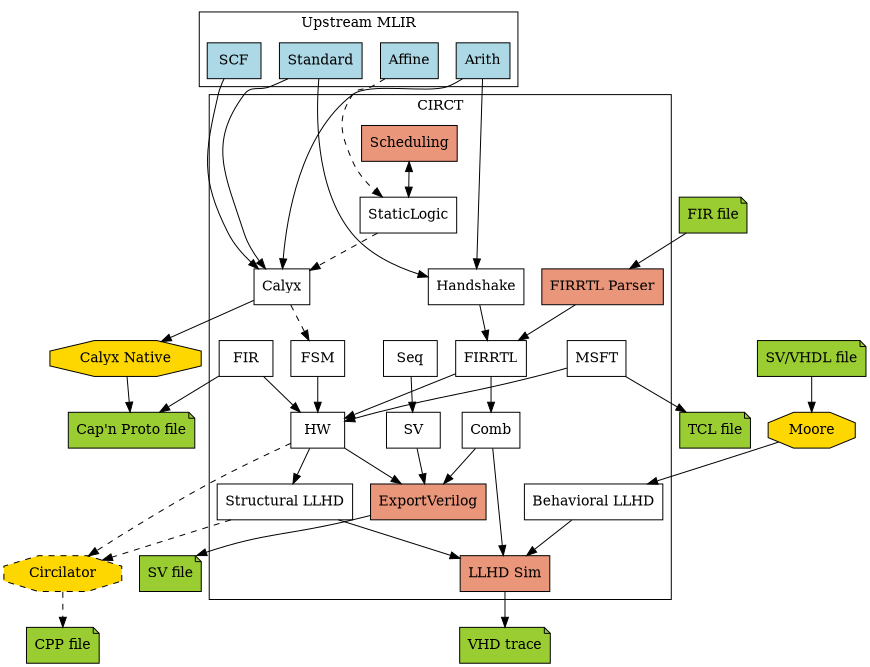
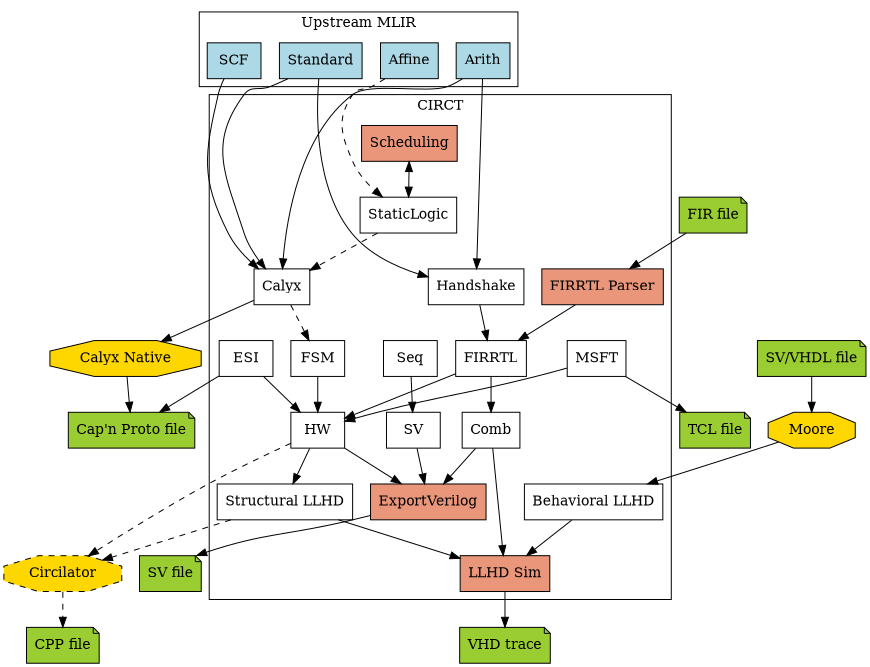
(246, 358) -> (246, 358)
